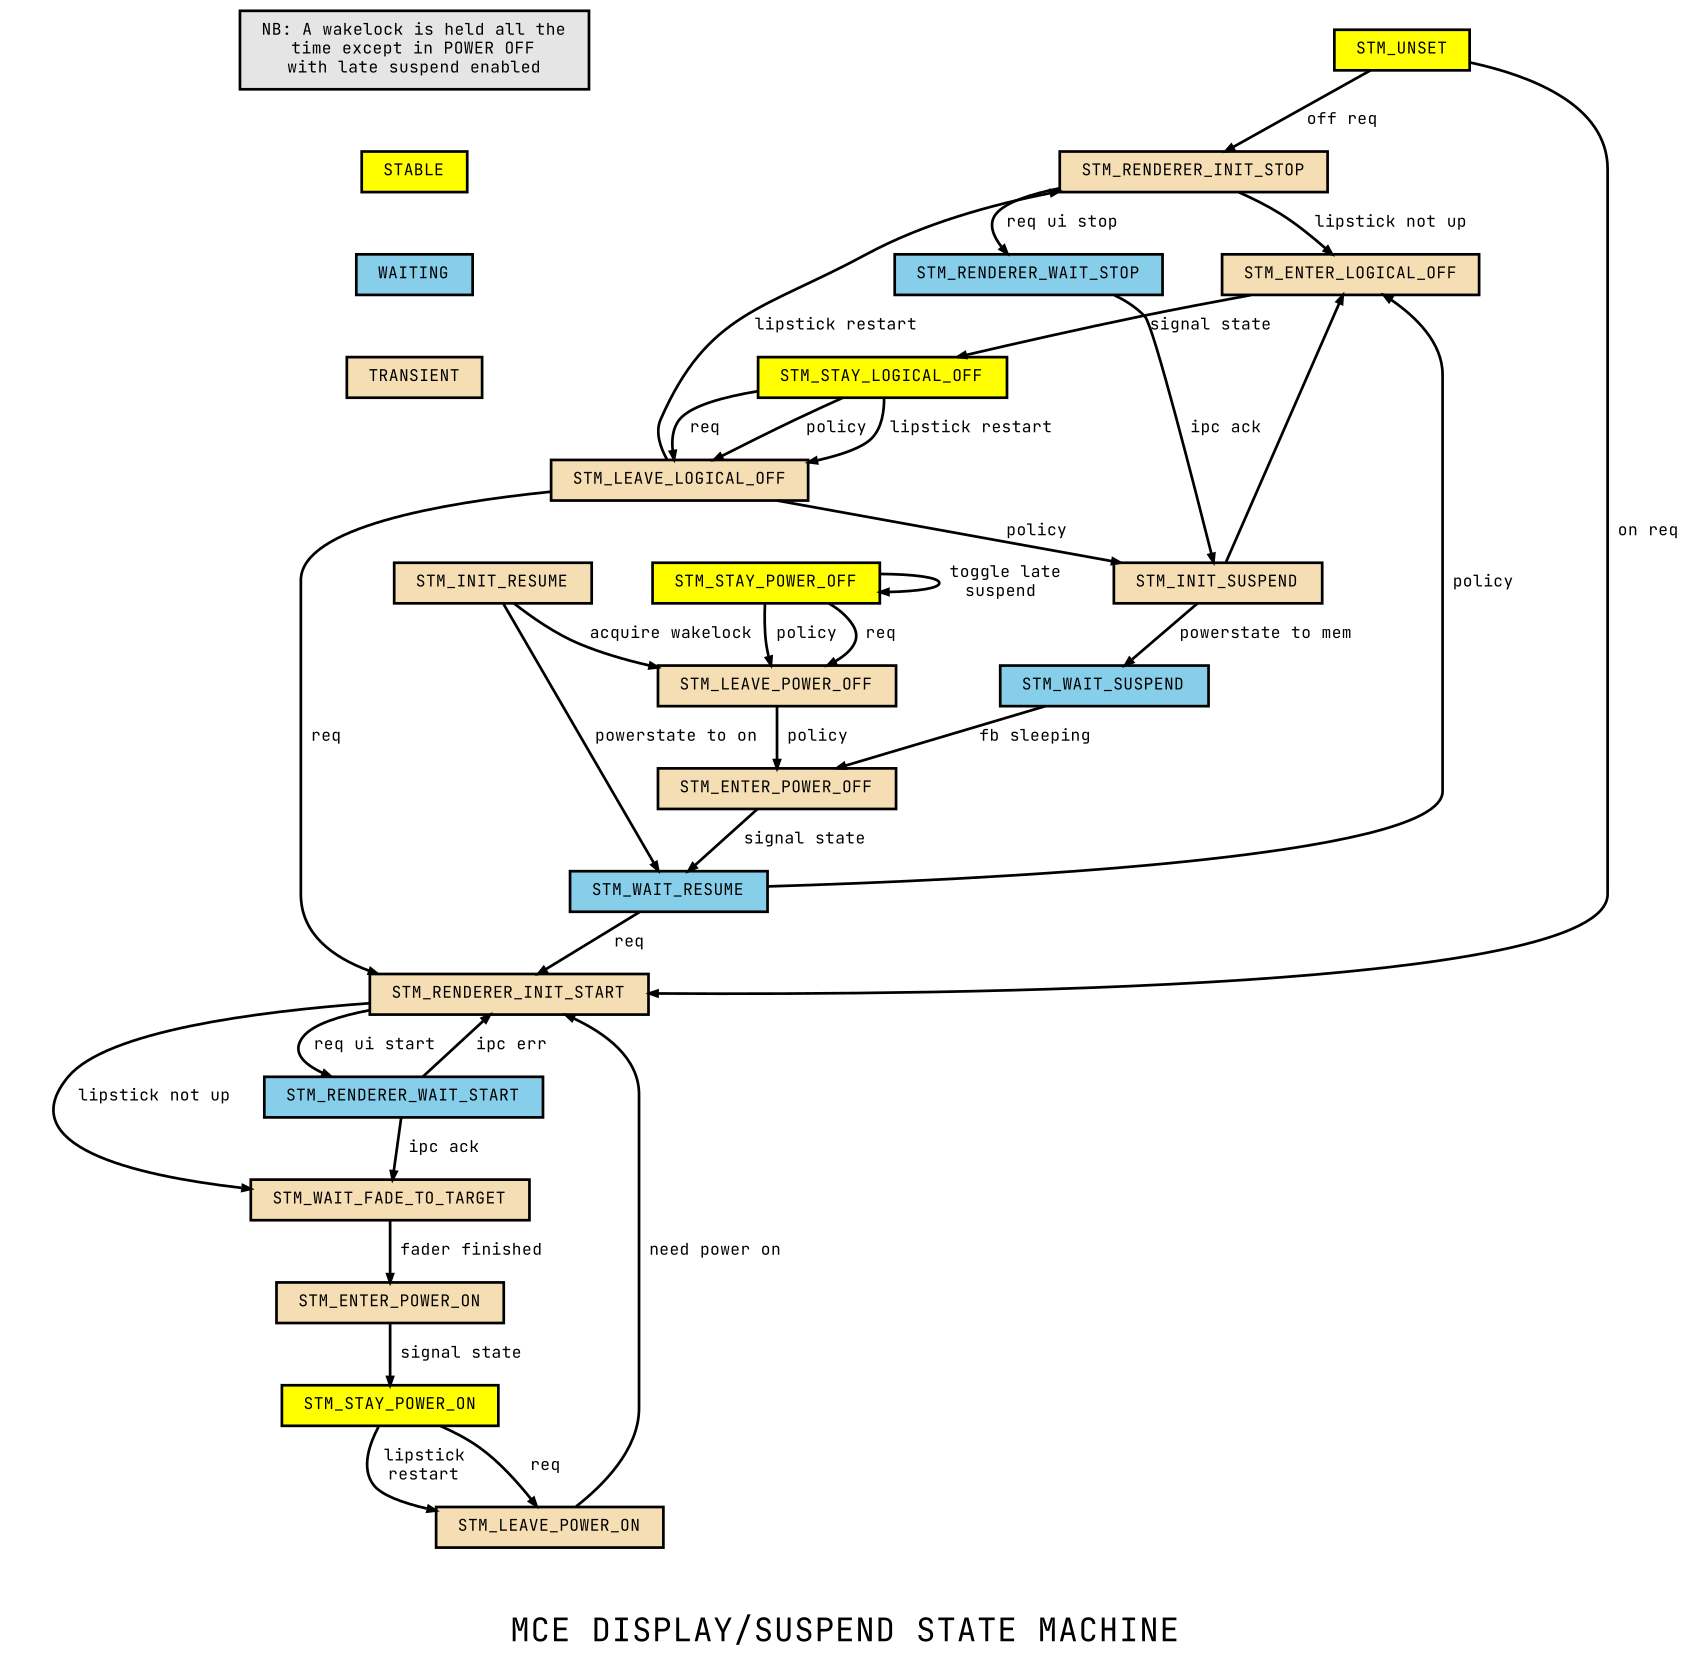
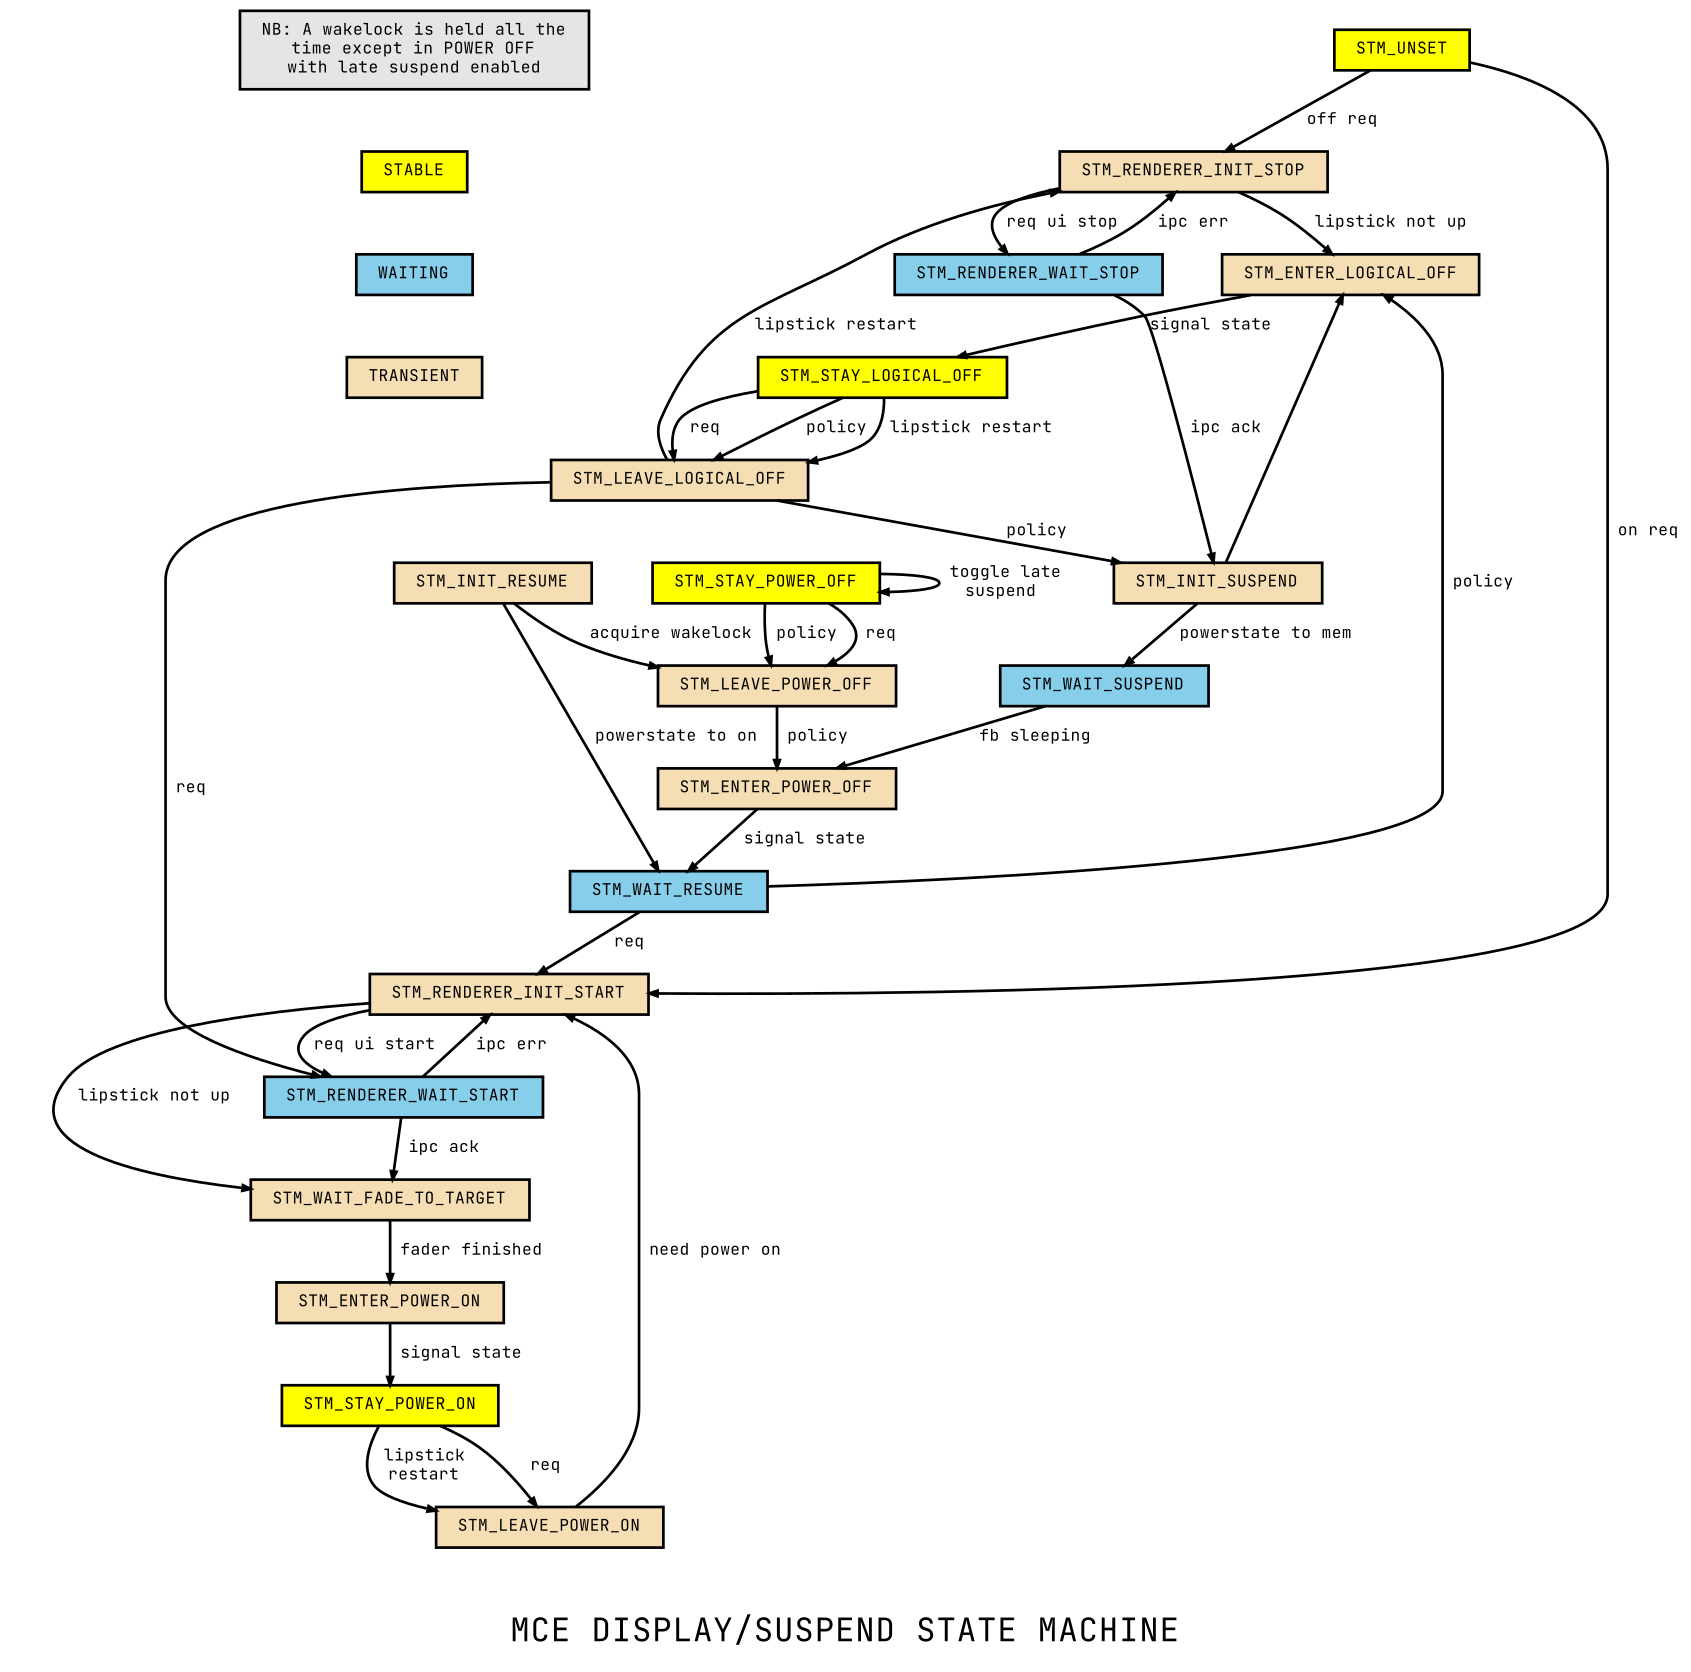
none -> (1127, 230)
(301, 654) -> (166, 667)
